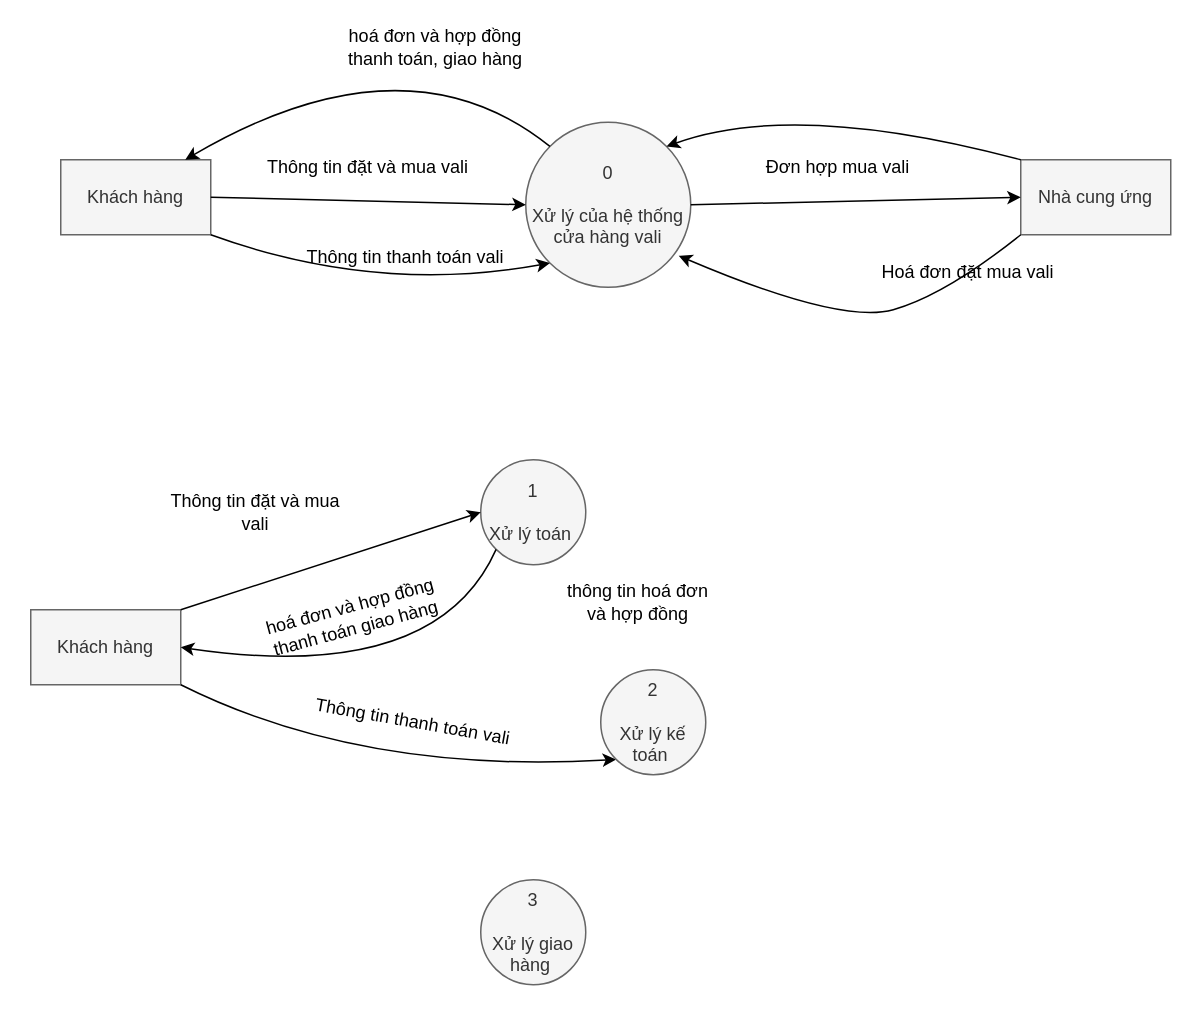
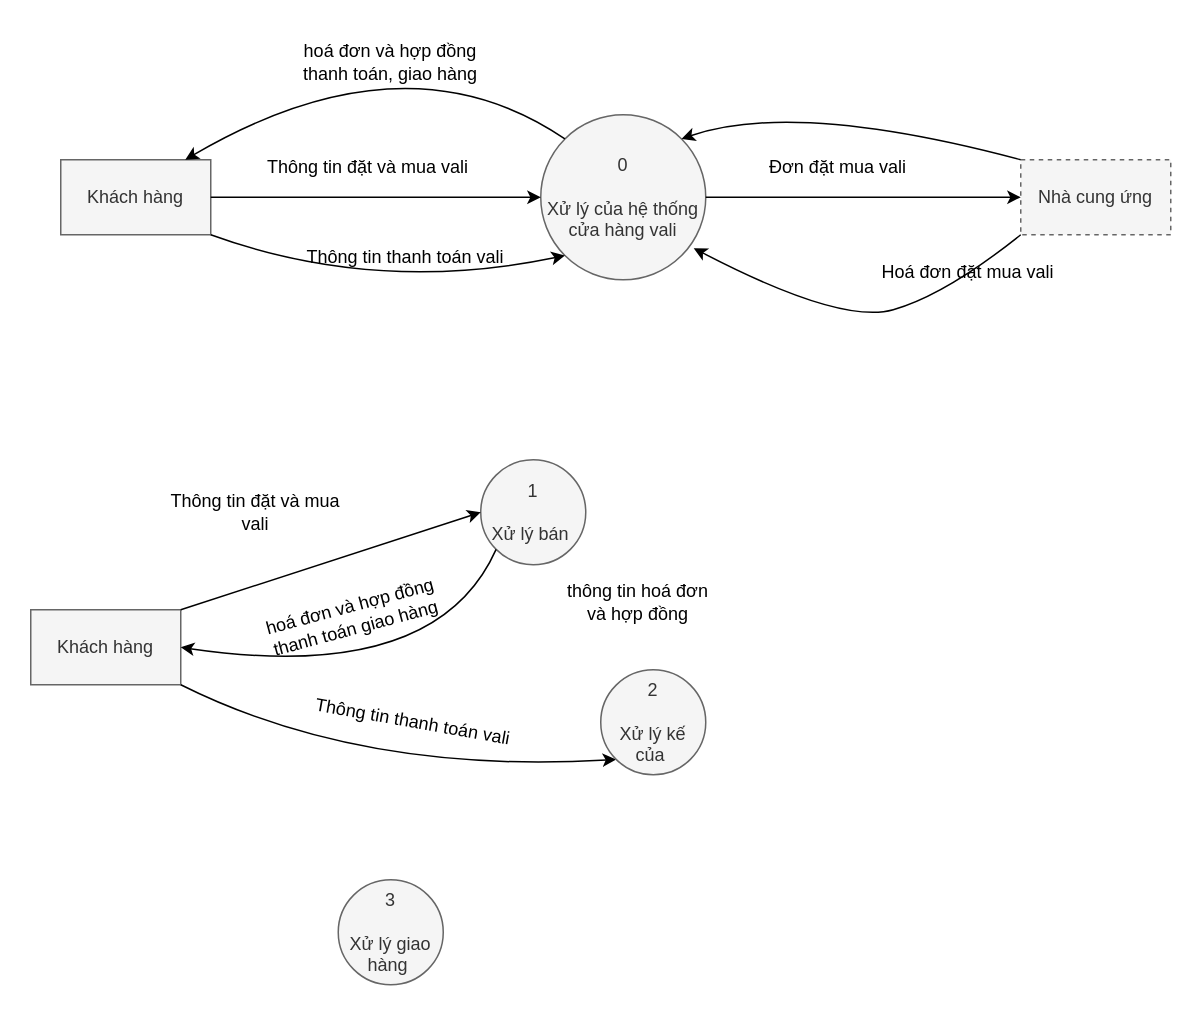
(436, 47) -> (391, 62)
(841, 167) -> (841, 167)
(1096, 197) -> (1096, 197)
(608, 205) -> (623, 197)
(533, 512) -> (533, 512)
(653, 722) -> (653, 722)
(533, 932) -> (391, 932)
